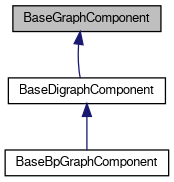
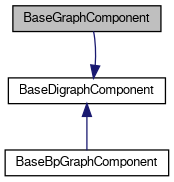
(78, 61) -> (95, 48)
